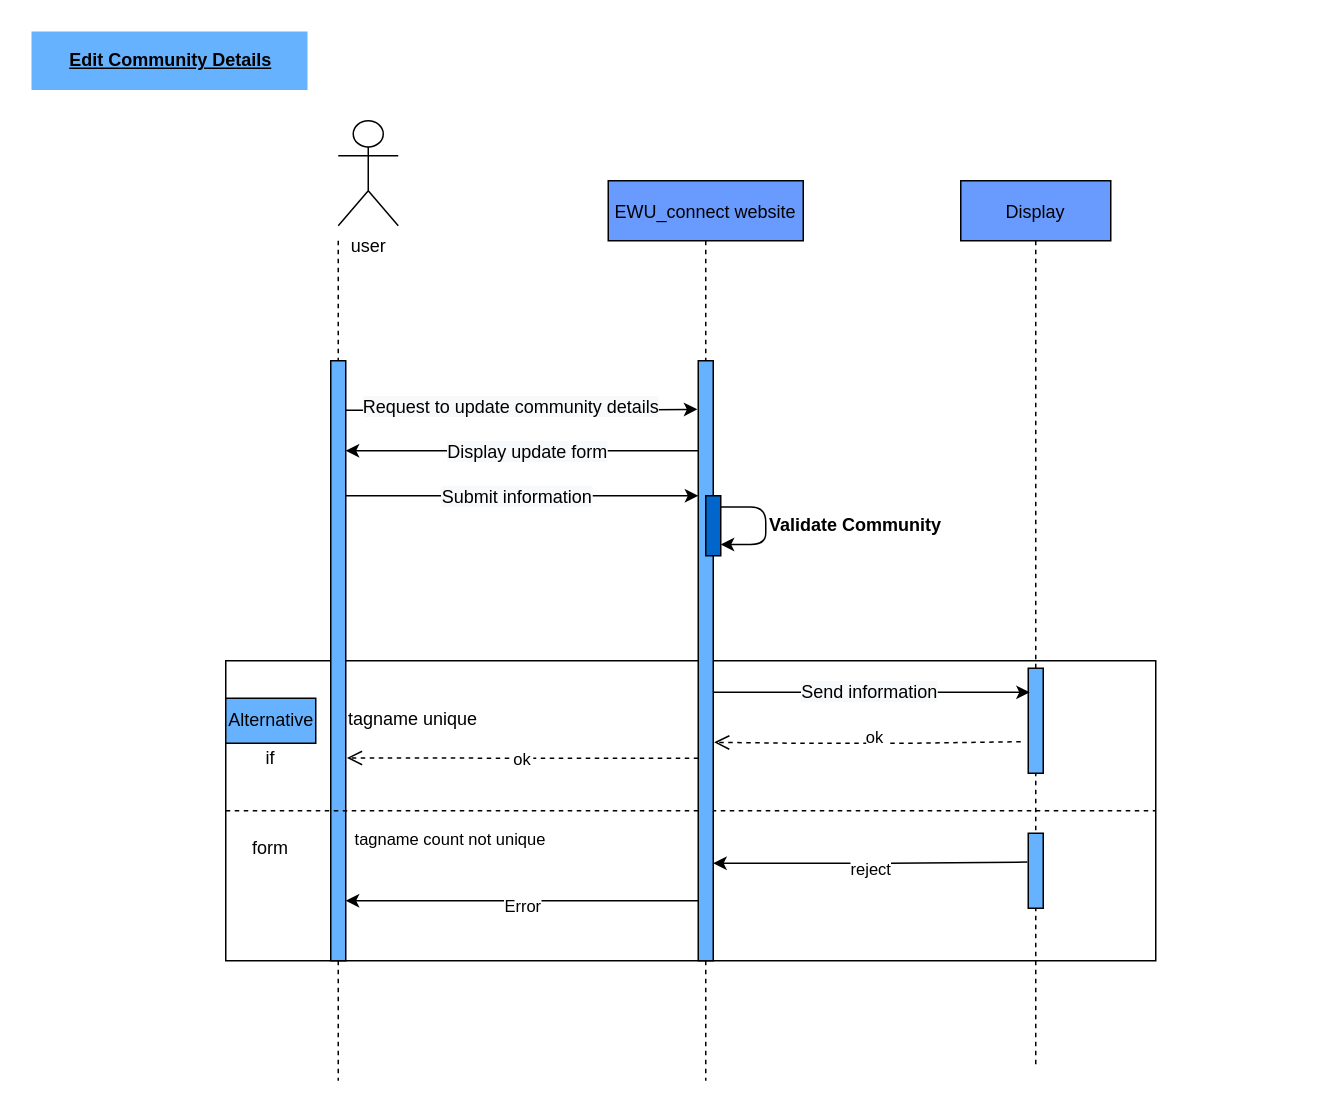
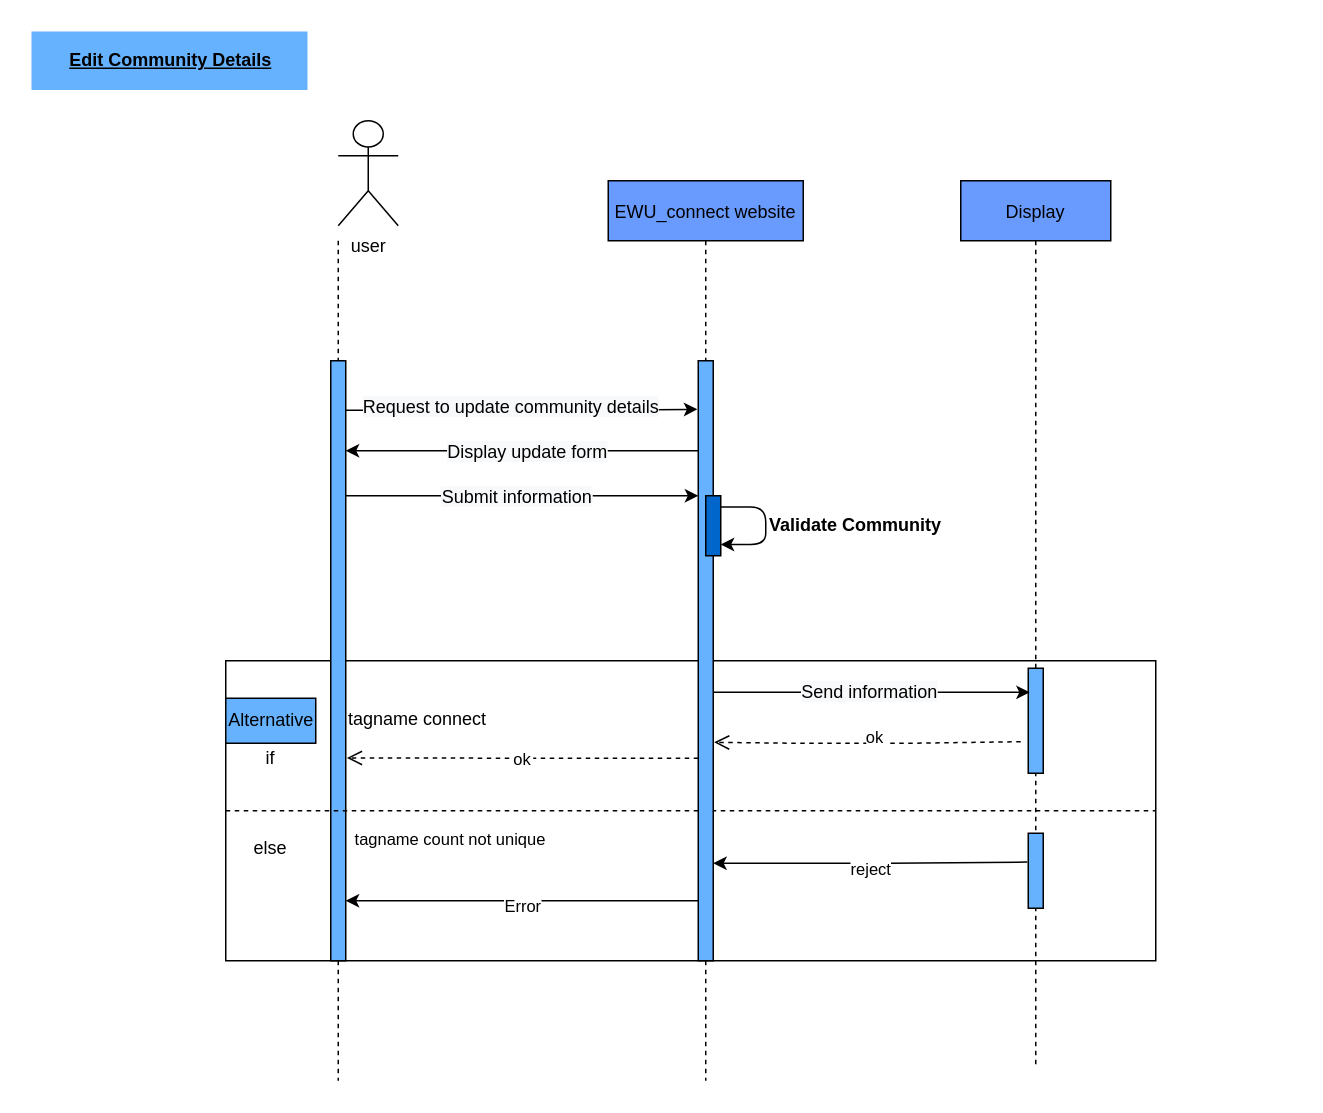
(415, 720) -> (422, 720)
(271, 848) -> (271, 848)
